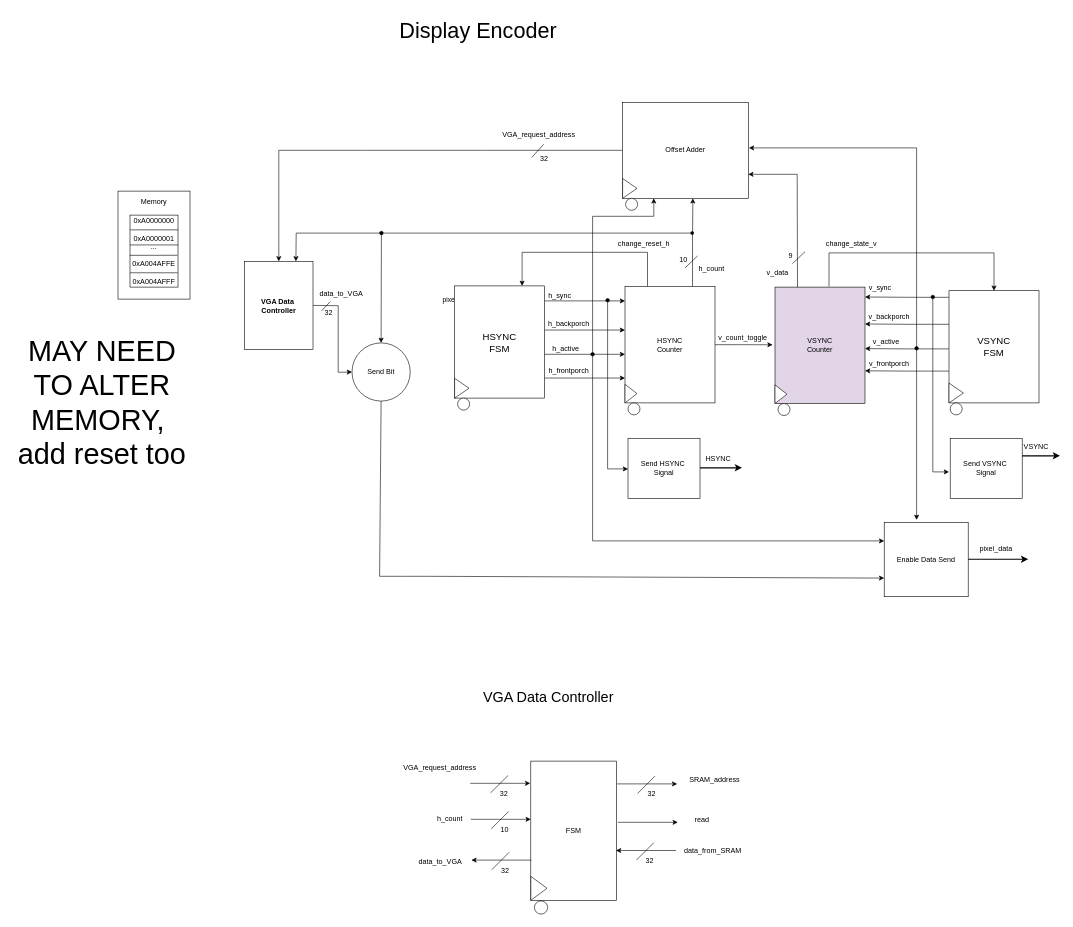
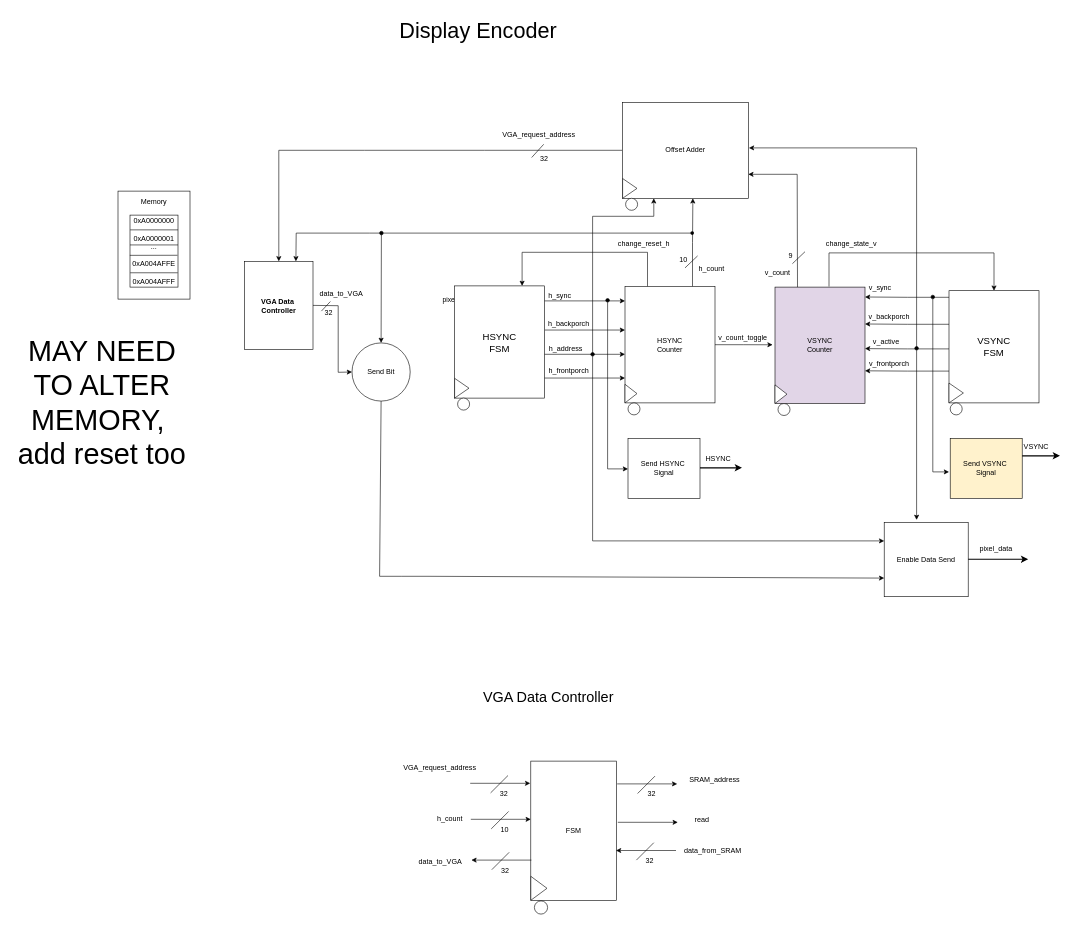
(778, 273) -> (778, 273)
(566, 344) -> (566, 344)
(986, 468) -> (986, 468)
